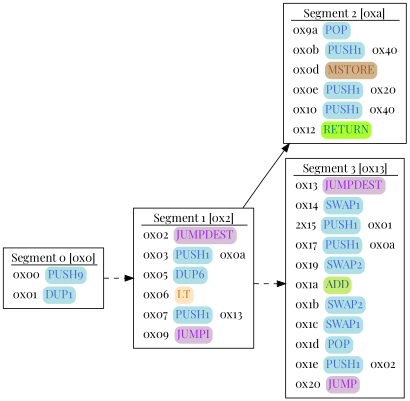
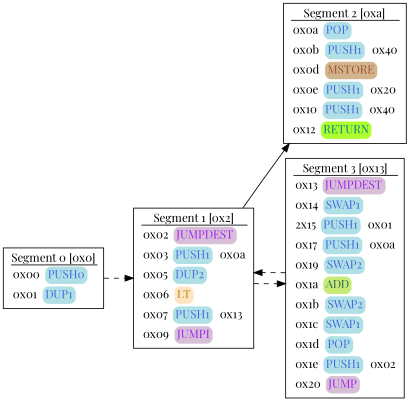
(307, 30) -> (307, 30)
none -> (274, 273)
(66, 275) -> (66, 275)
(190, 275) -> (190, 275)
